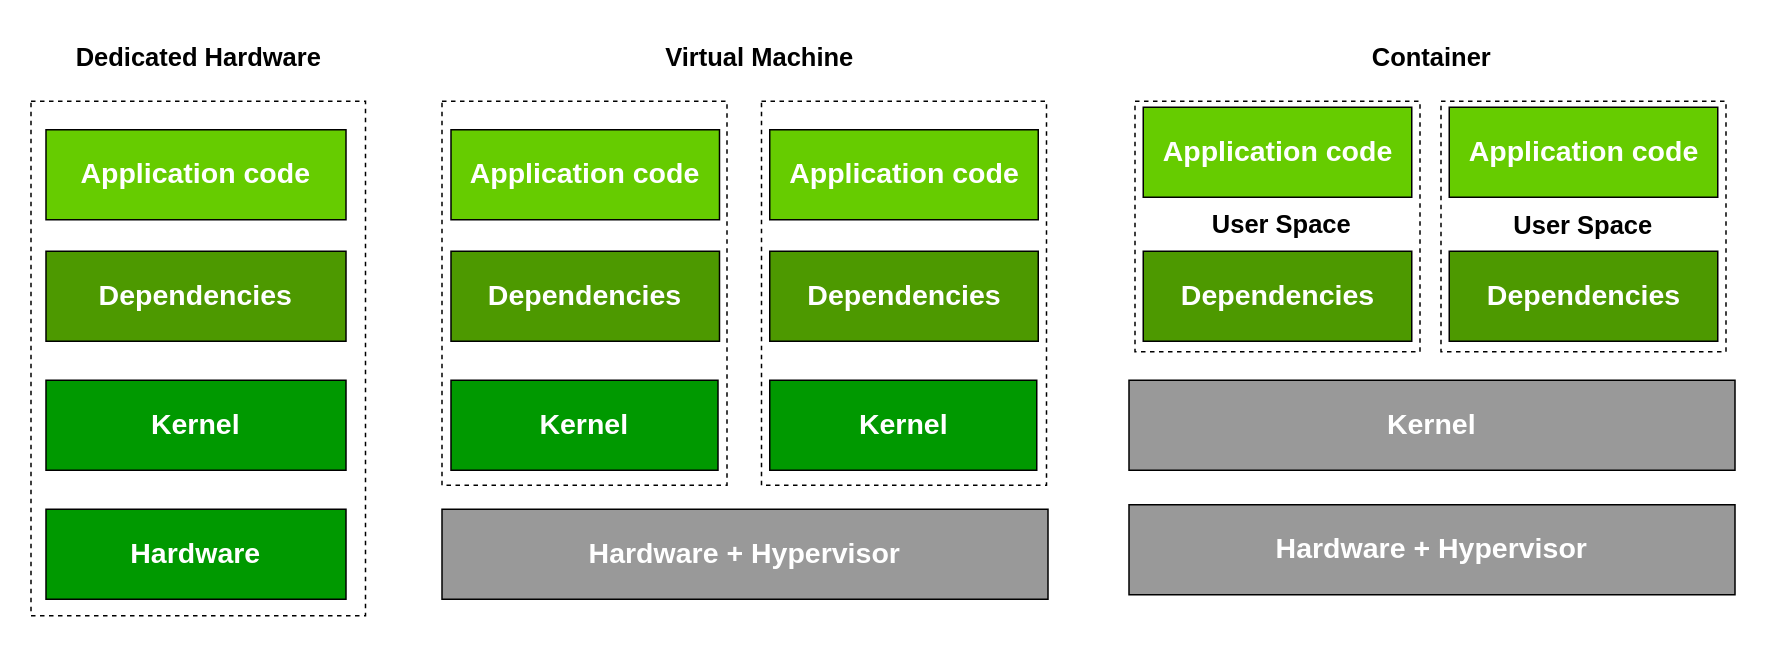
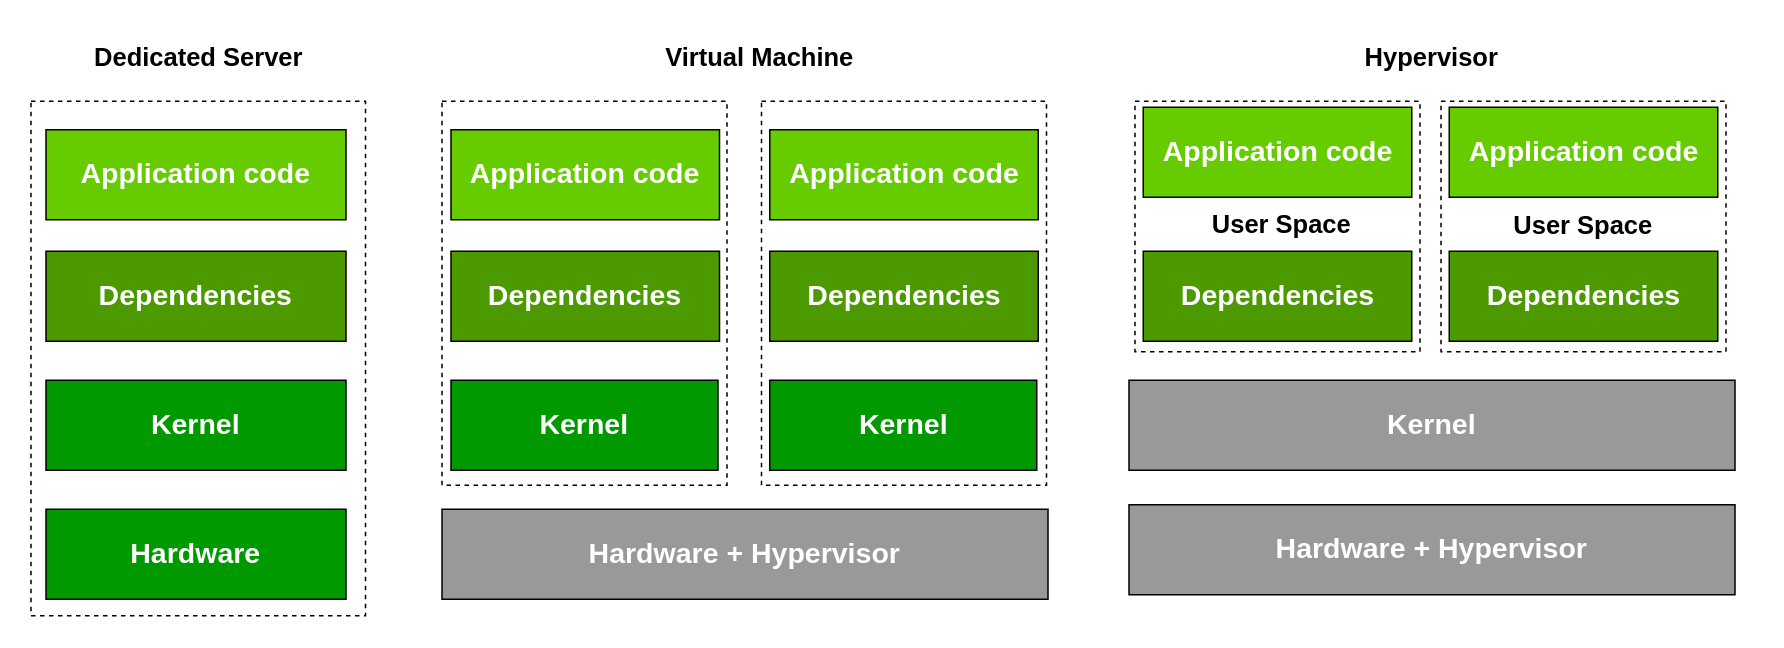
(199, 59) -> (199, 59)
(1432, 59) -> (1432, 59)
